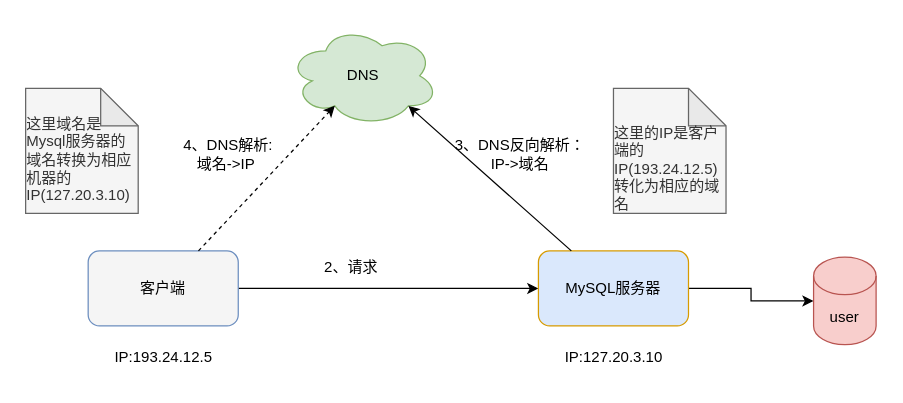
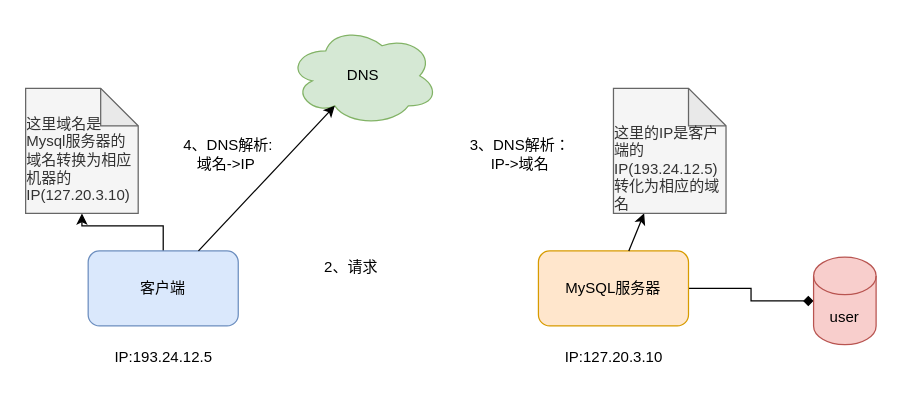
(520, 154) -> (520, 154)
(264, 181) -> (264, 181)
(493, 181) -> (635, 236)
(163, 288) -> (163, 288)
(384, 288) -> (133, 226)
(613, 288) -> (613, 288)
(803, 301) -> (802, 301)
